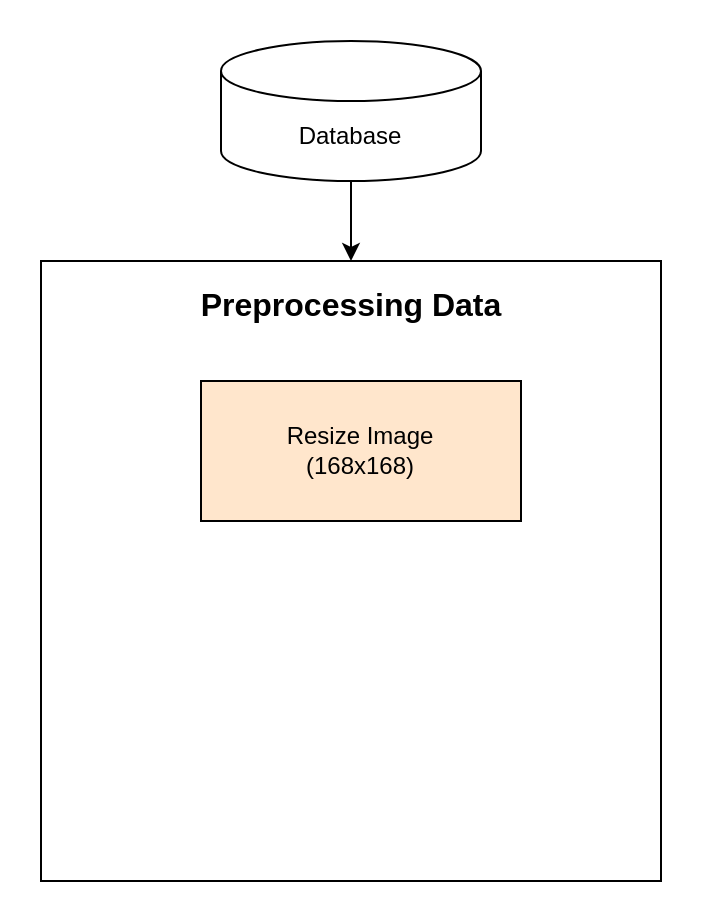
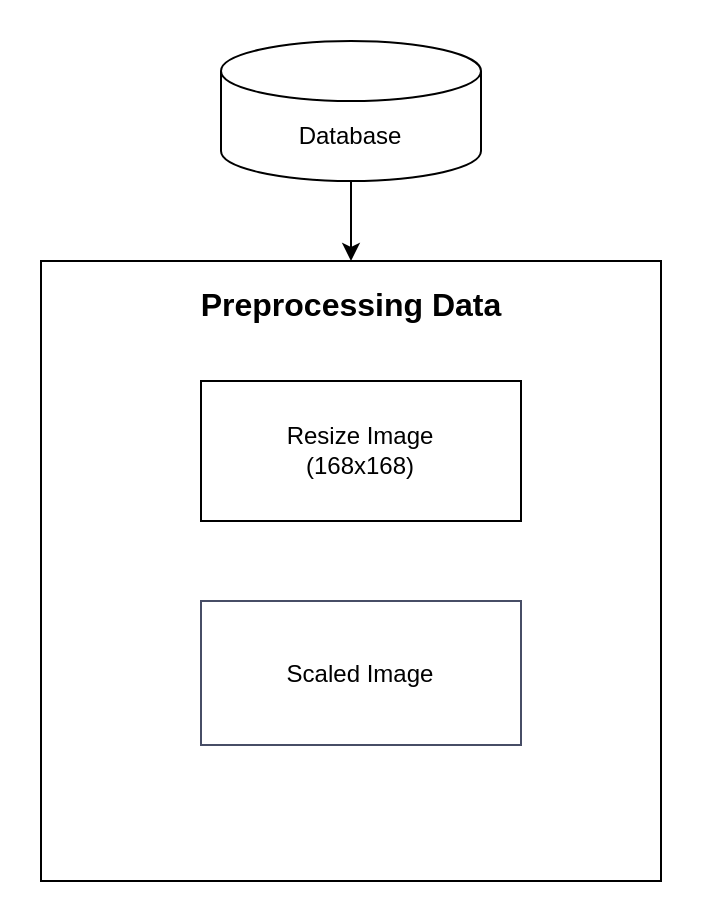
(361, 451) -> (361, 451)
none -> (361, 673)
